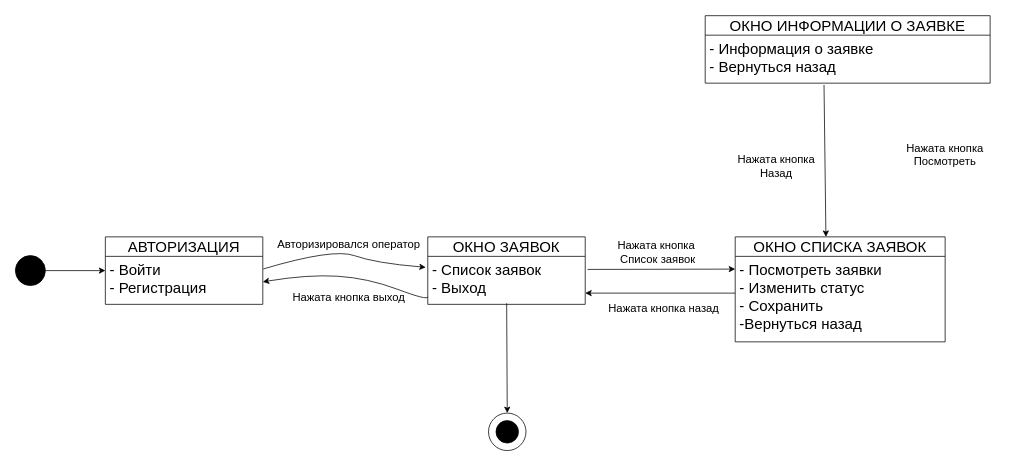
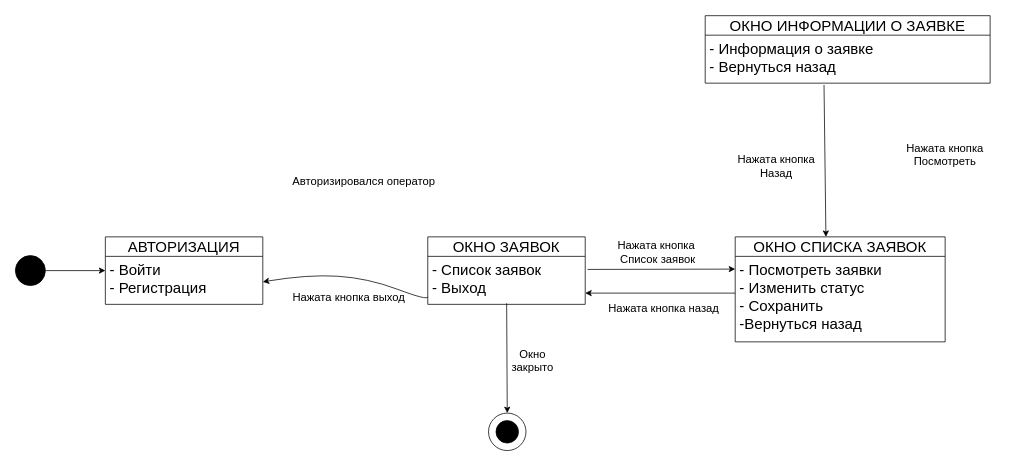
(349, 244) -> (364, 180)
(341, 253) -> none
none -> (533, 360)
